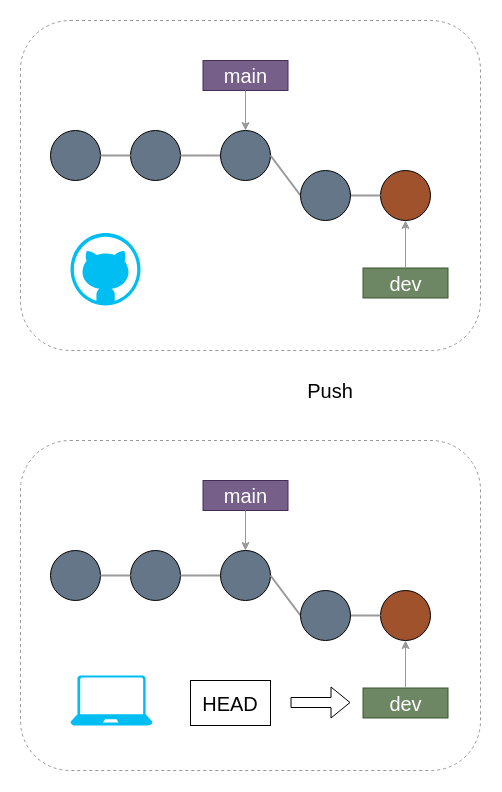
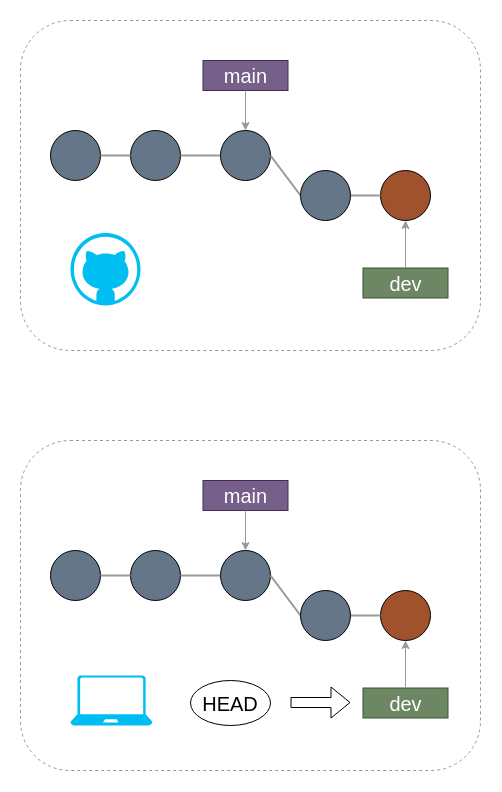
(331, 391) -> none
(231, 703) -> (231, 703)
